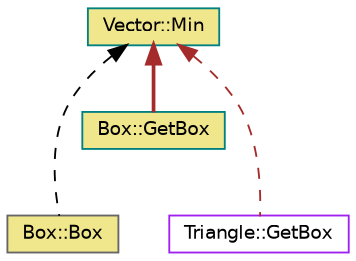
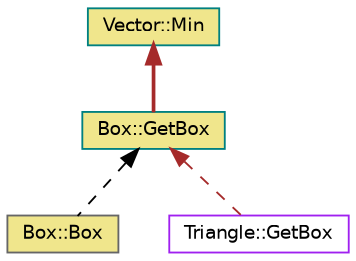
(60, 127) -> (102, 189)
(249, 127) -> (213, 189)
